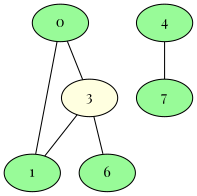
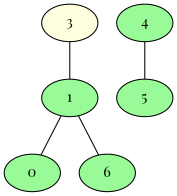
(75, 60) -> none
(165, 98) -> (145, 98)
(98, 135) -> (89, 135)
